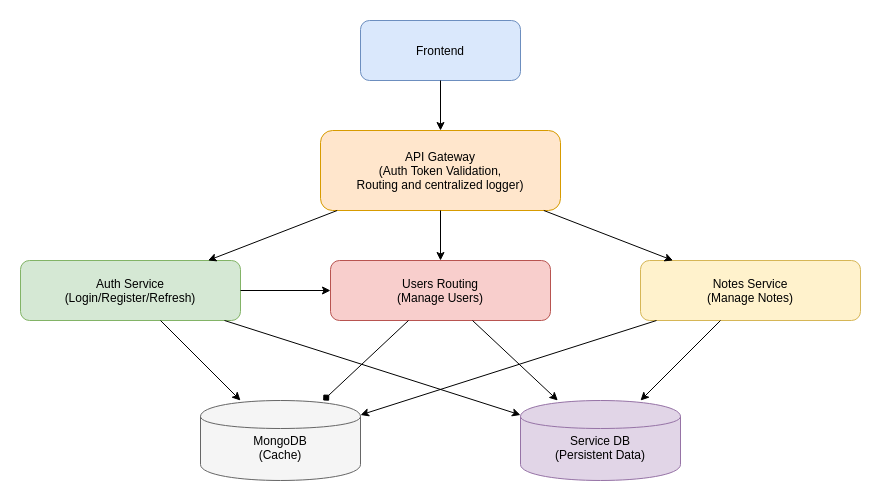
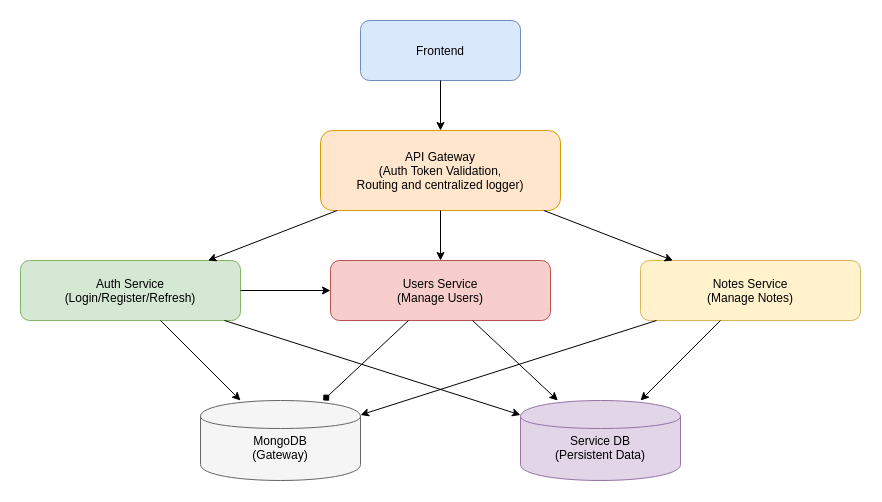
(440, 284) -> (440, 284)
(280, 441) -> (280, 441)
